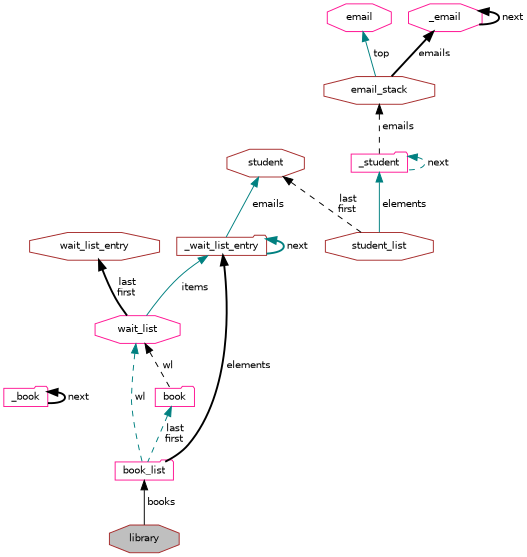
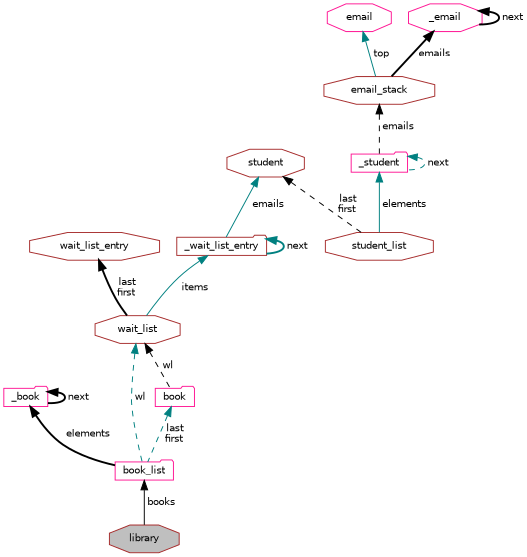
(138, 330) -> (138, 330)
(221, 373) -> (70, 449)
